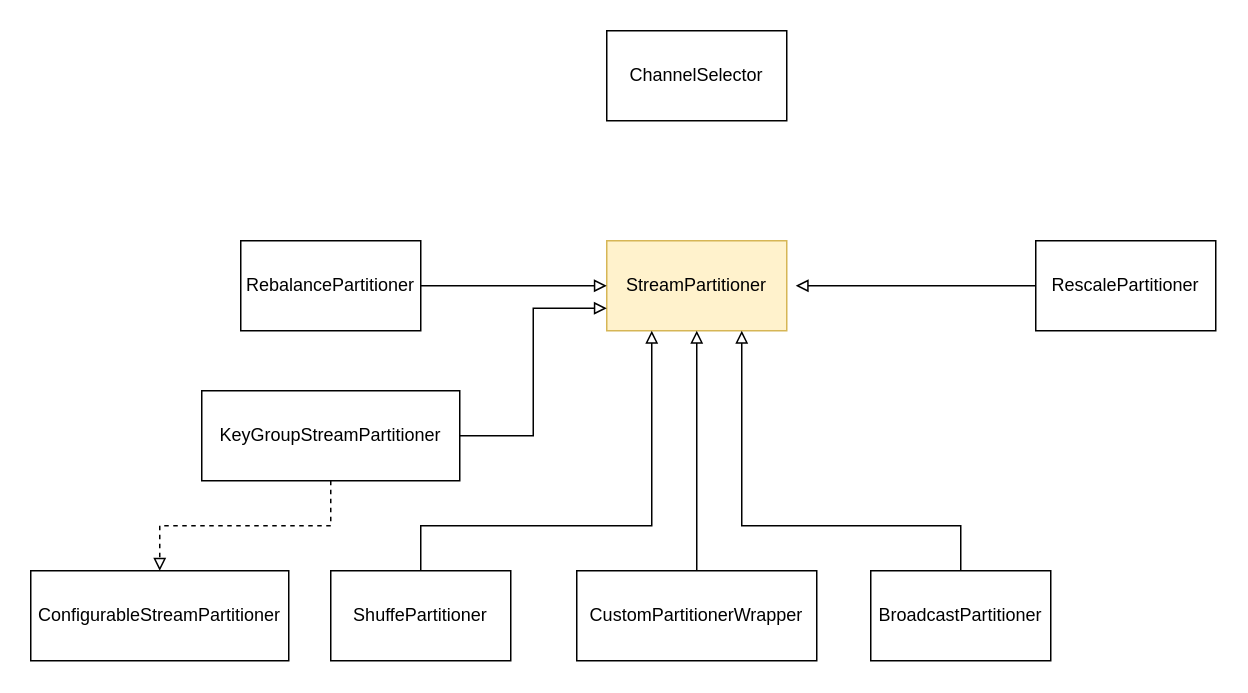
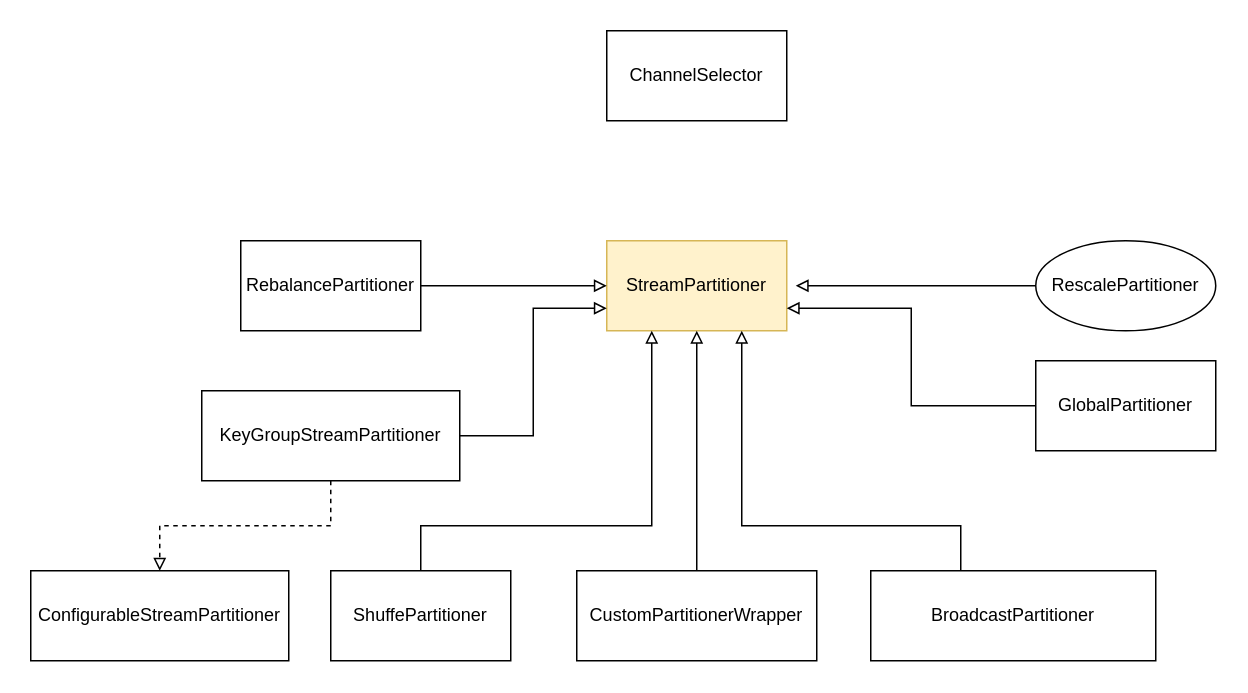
(1126, 286) -> (1126, 286)
none -> (911, 364)
none -> (1126, 406)
(961, 616) -> (1013, 616)
